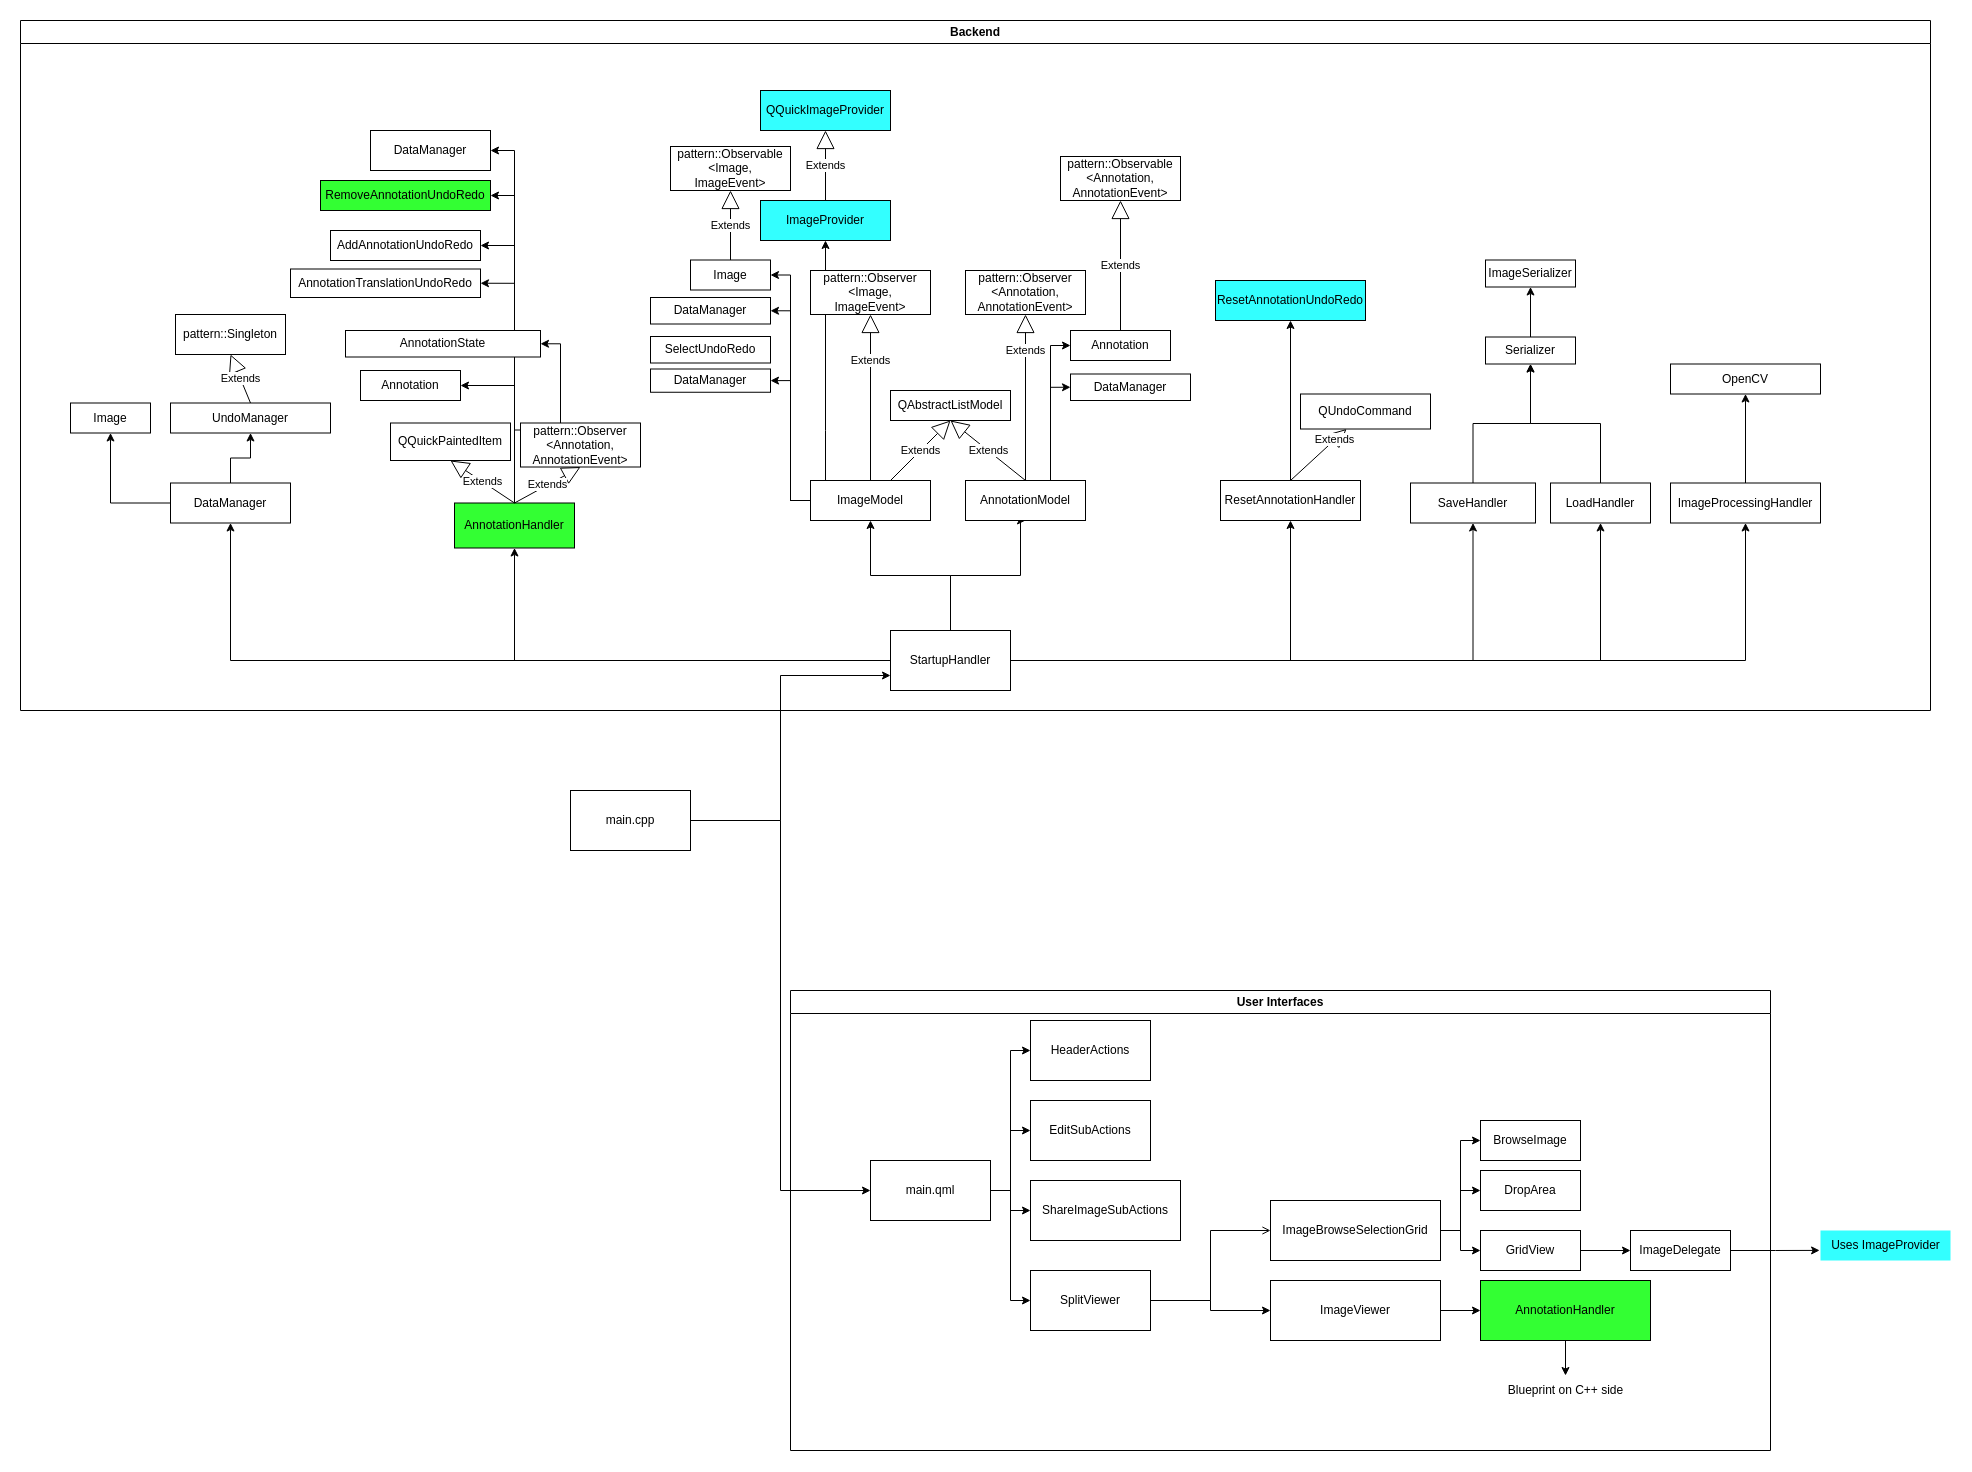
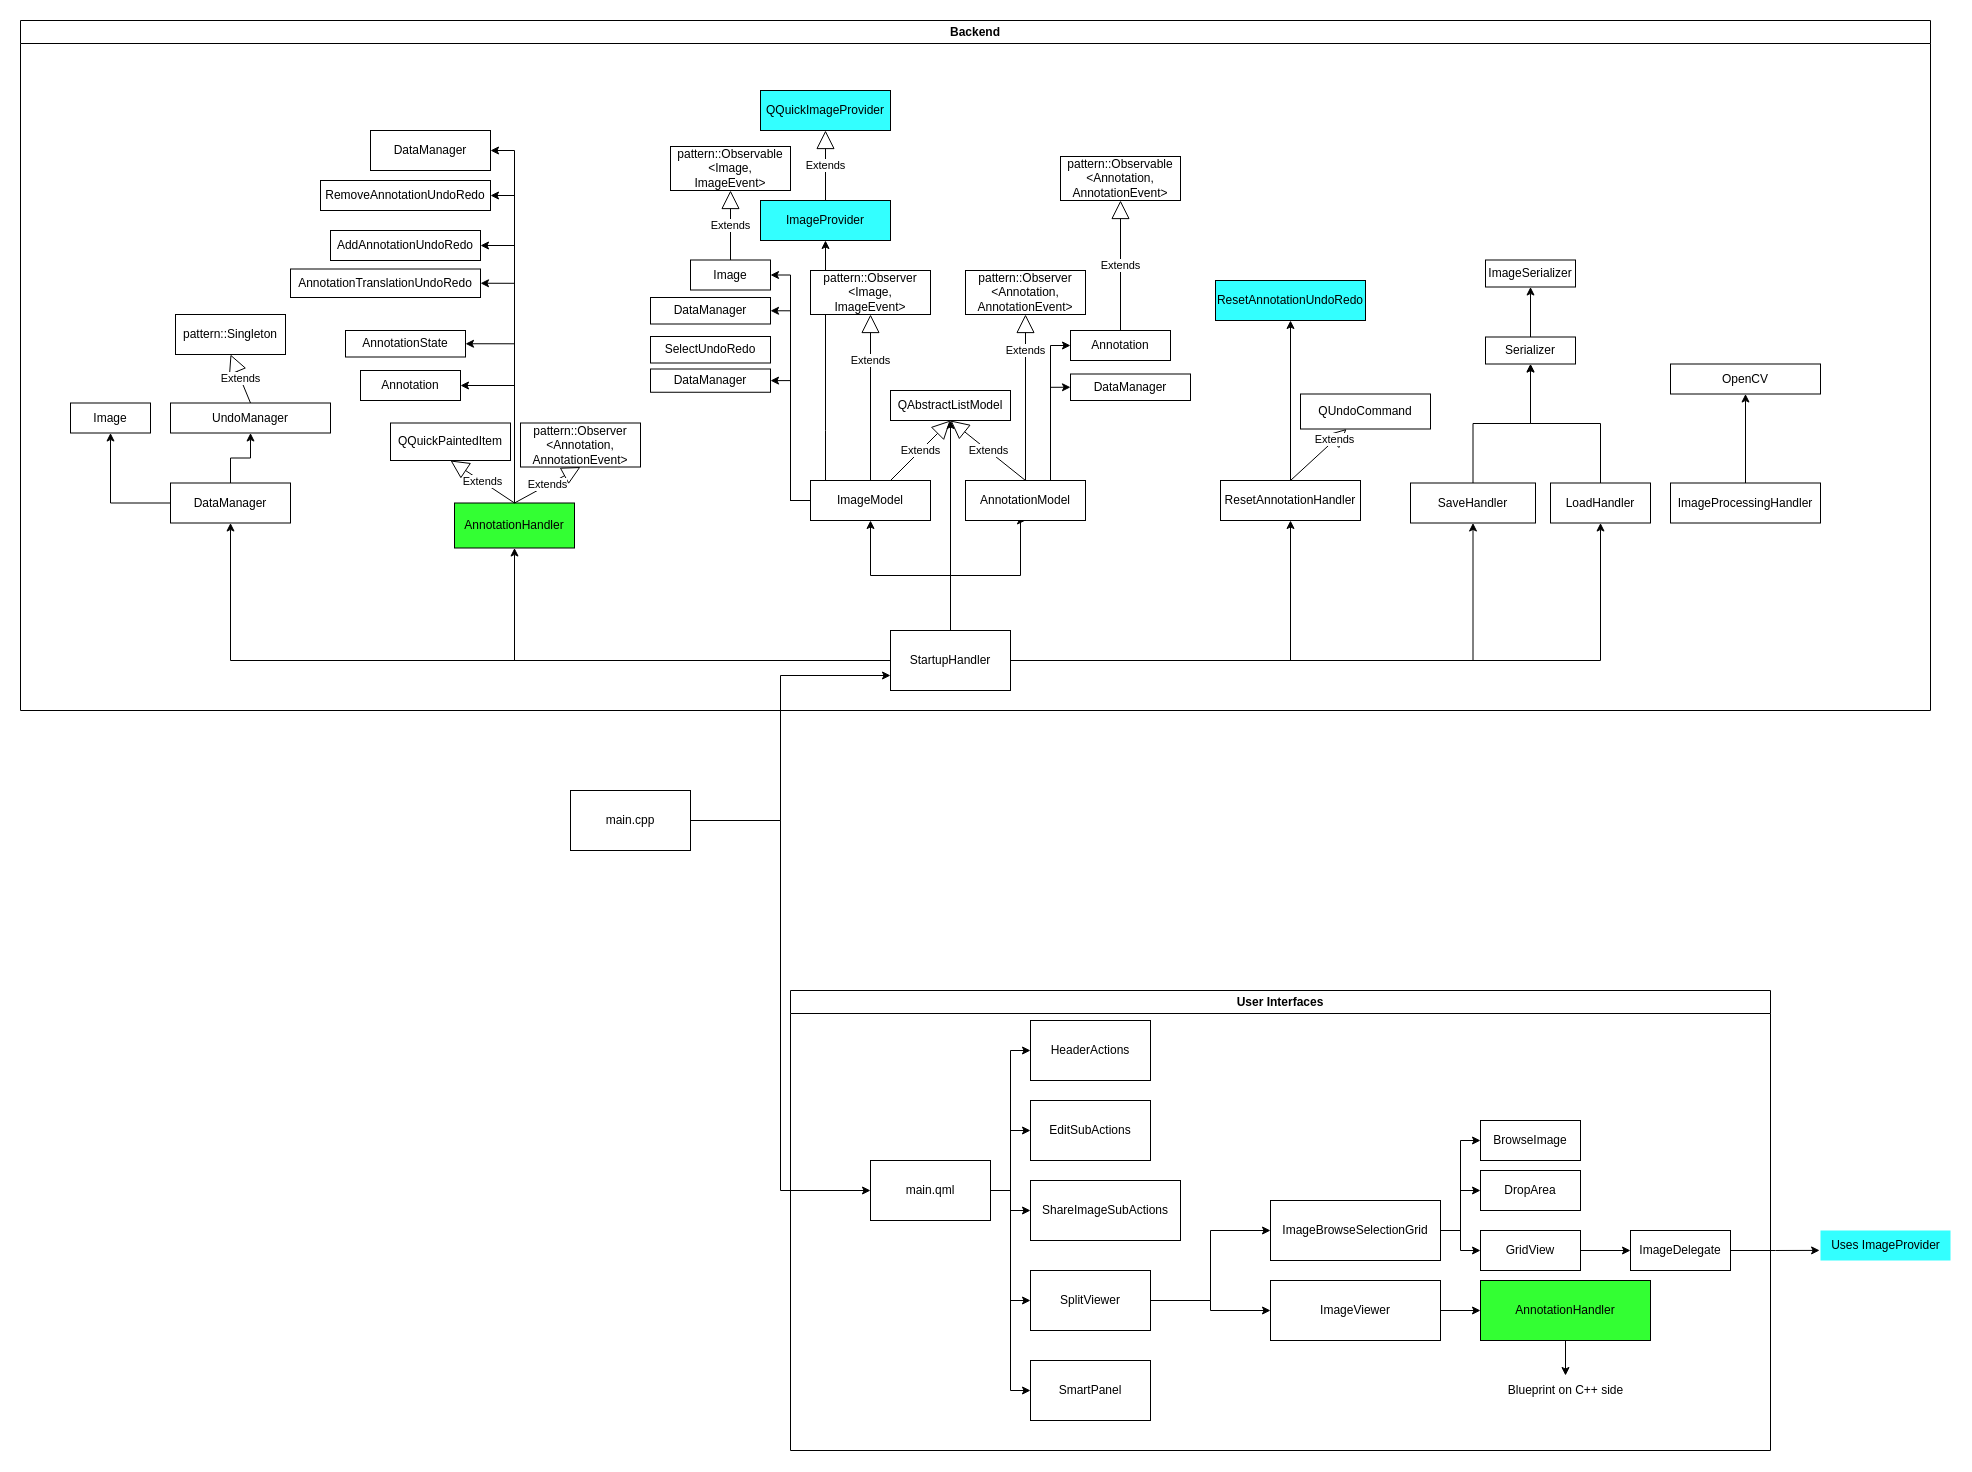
(406, 196) -> (406, 196)
(443, 344) -> (406, 344)
(1739, 661) -> (951, 500)
(1264, 1231) -> (1262, 1231)
none -> (1011, 1353)
none -> (1091, 1391)
